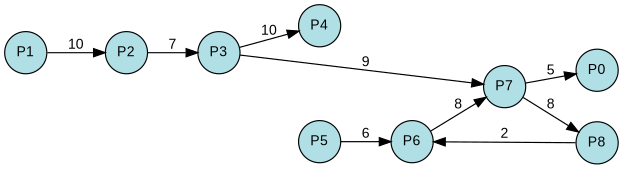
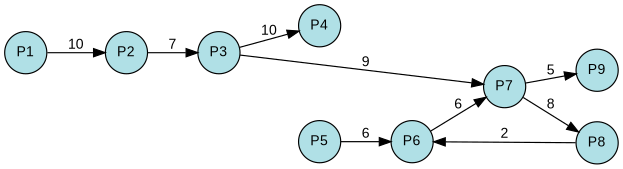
(597, 70) -> (597, 70)
(458, 105) -> (458, 105)
